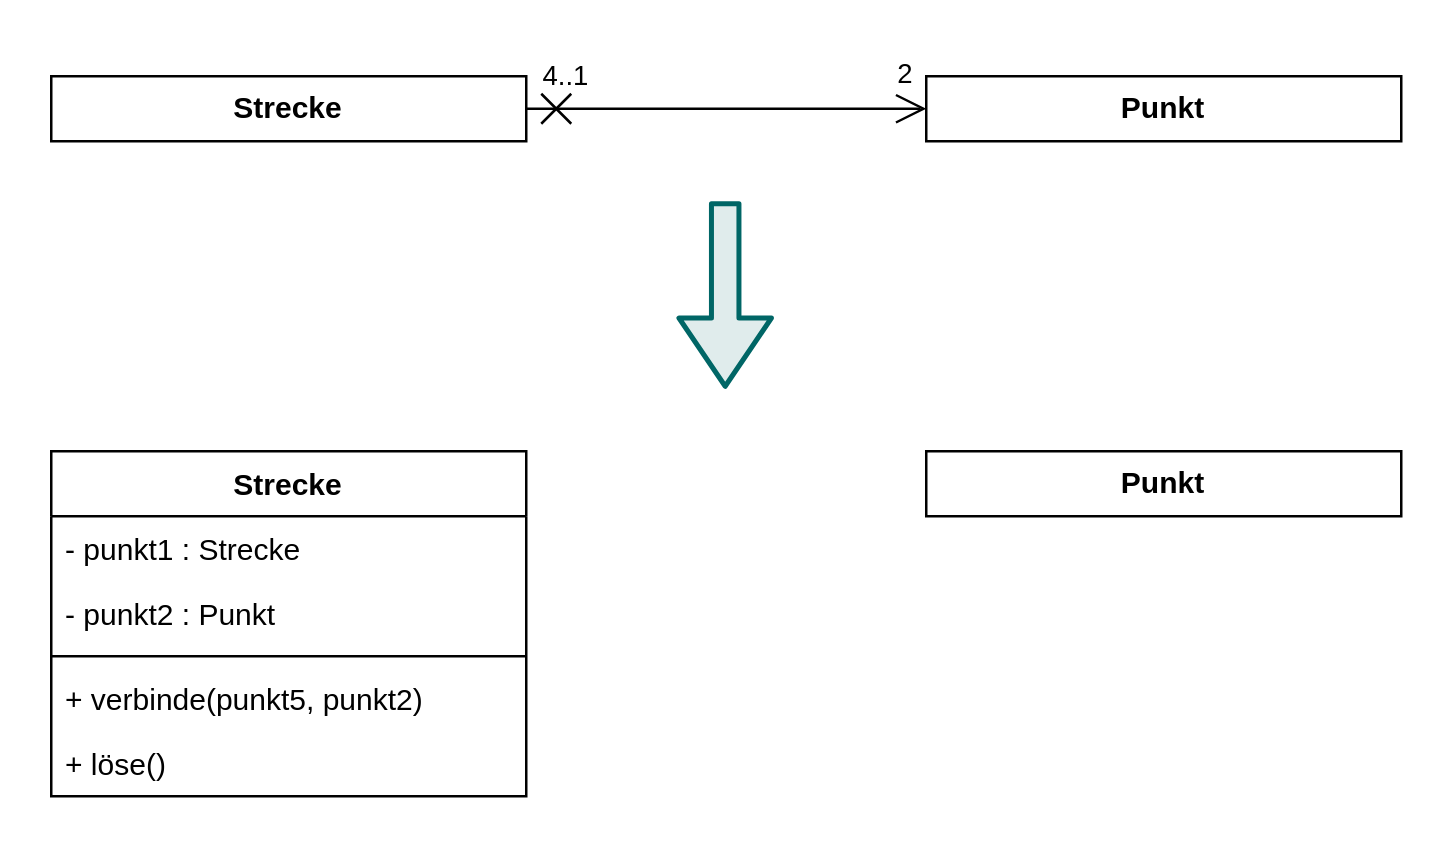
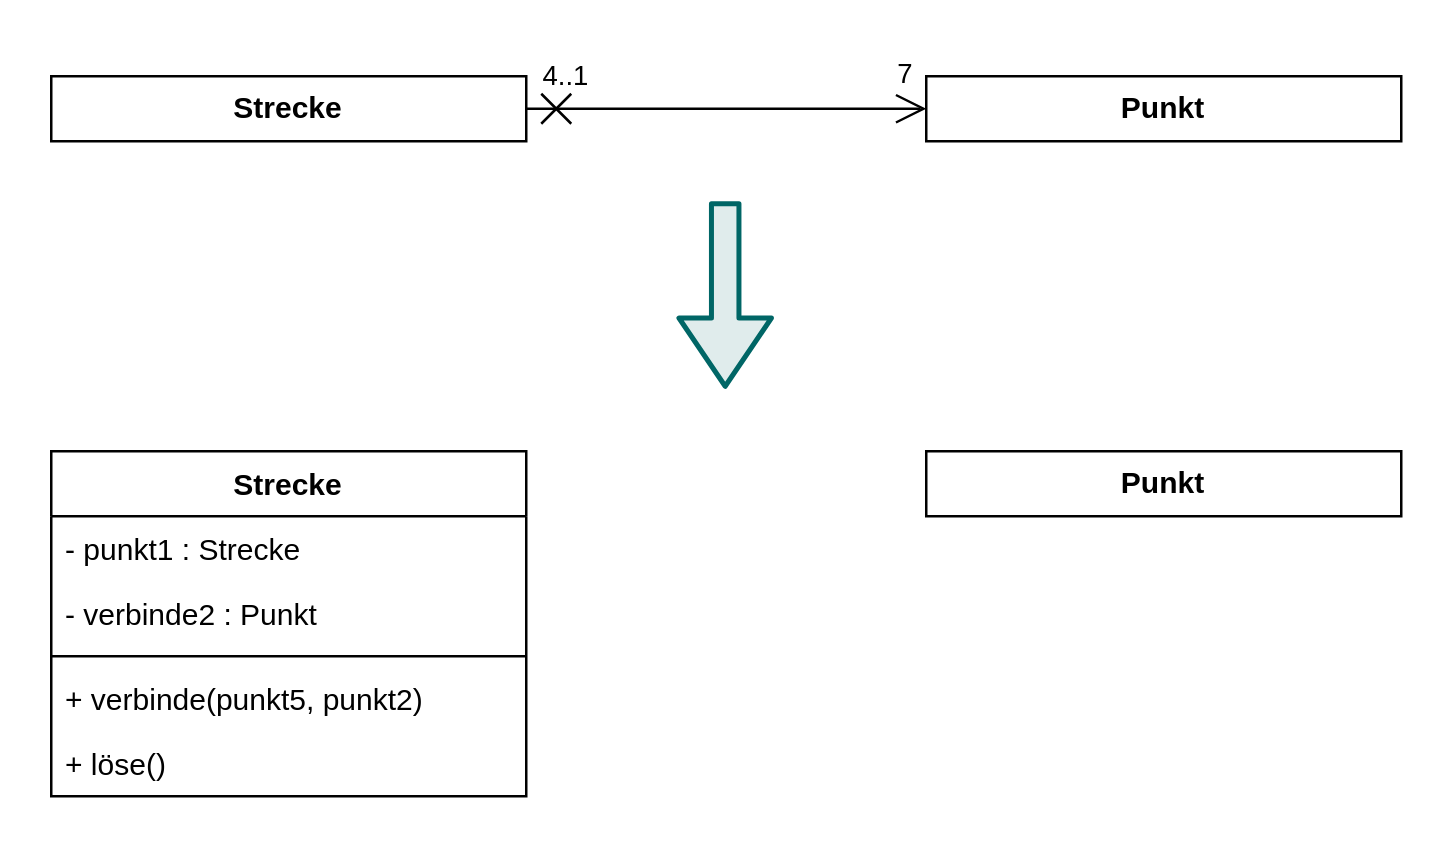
(906, 72) -> (906, 72)
(185, 617) -> (206, 617)
